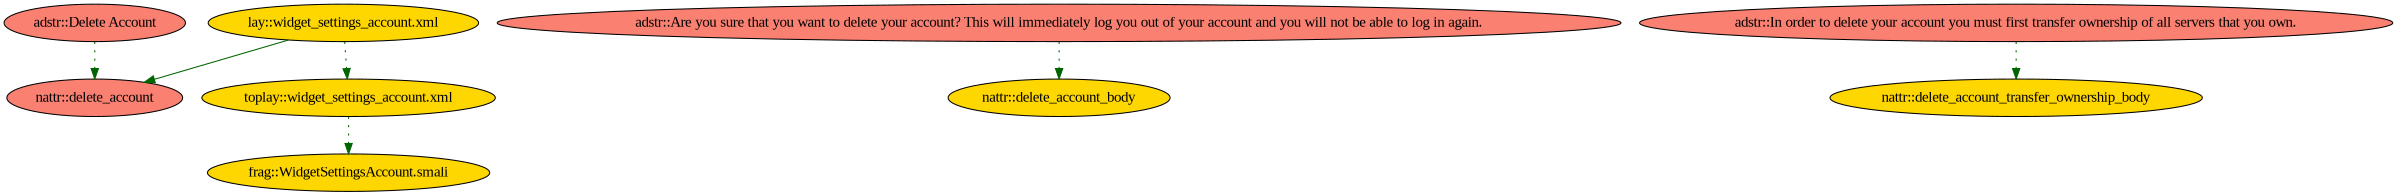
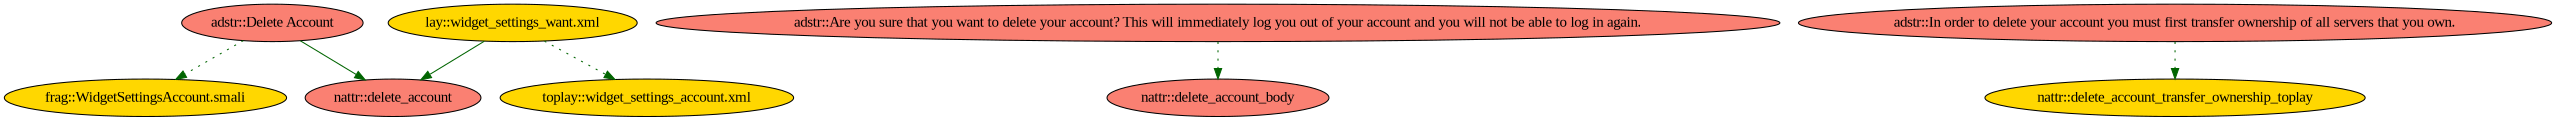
(343, 23) -> (513, 23)
(95, 55) -> (328, 58)
(1059, 98) -> (1218, 98)
(2016, 98) -> (2175, 98)
(349, 130) -> (214, 57)
